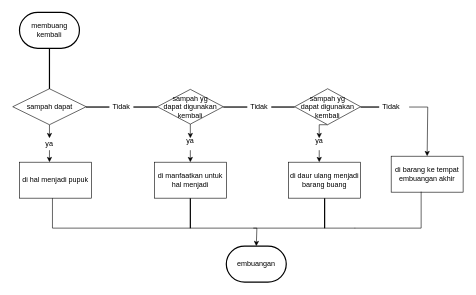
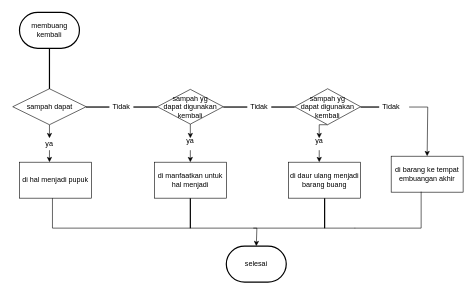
(257, 264) -> (257, 264)
